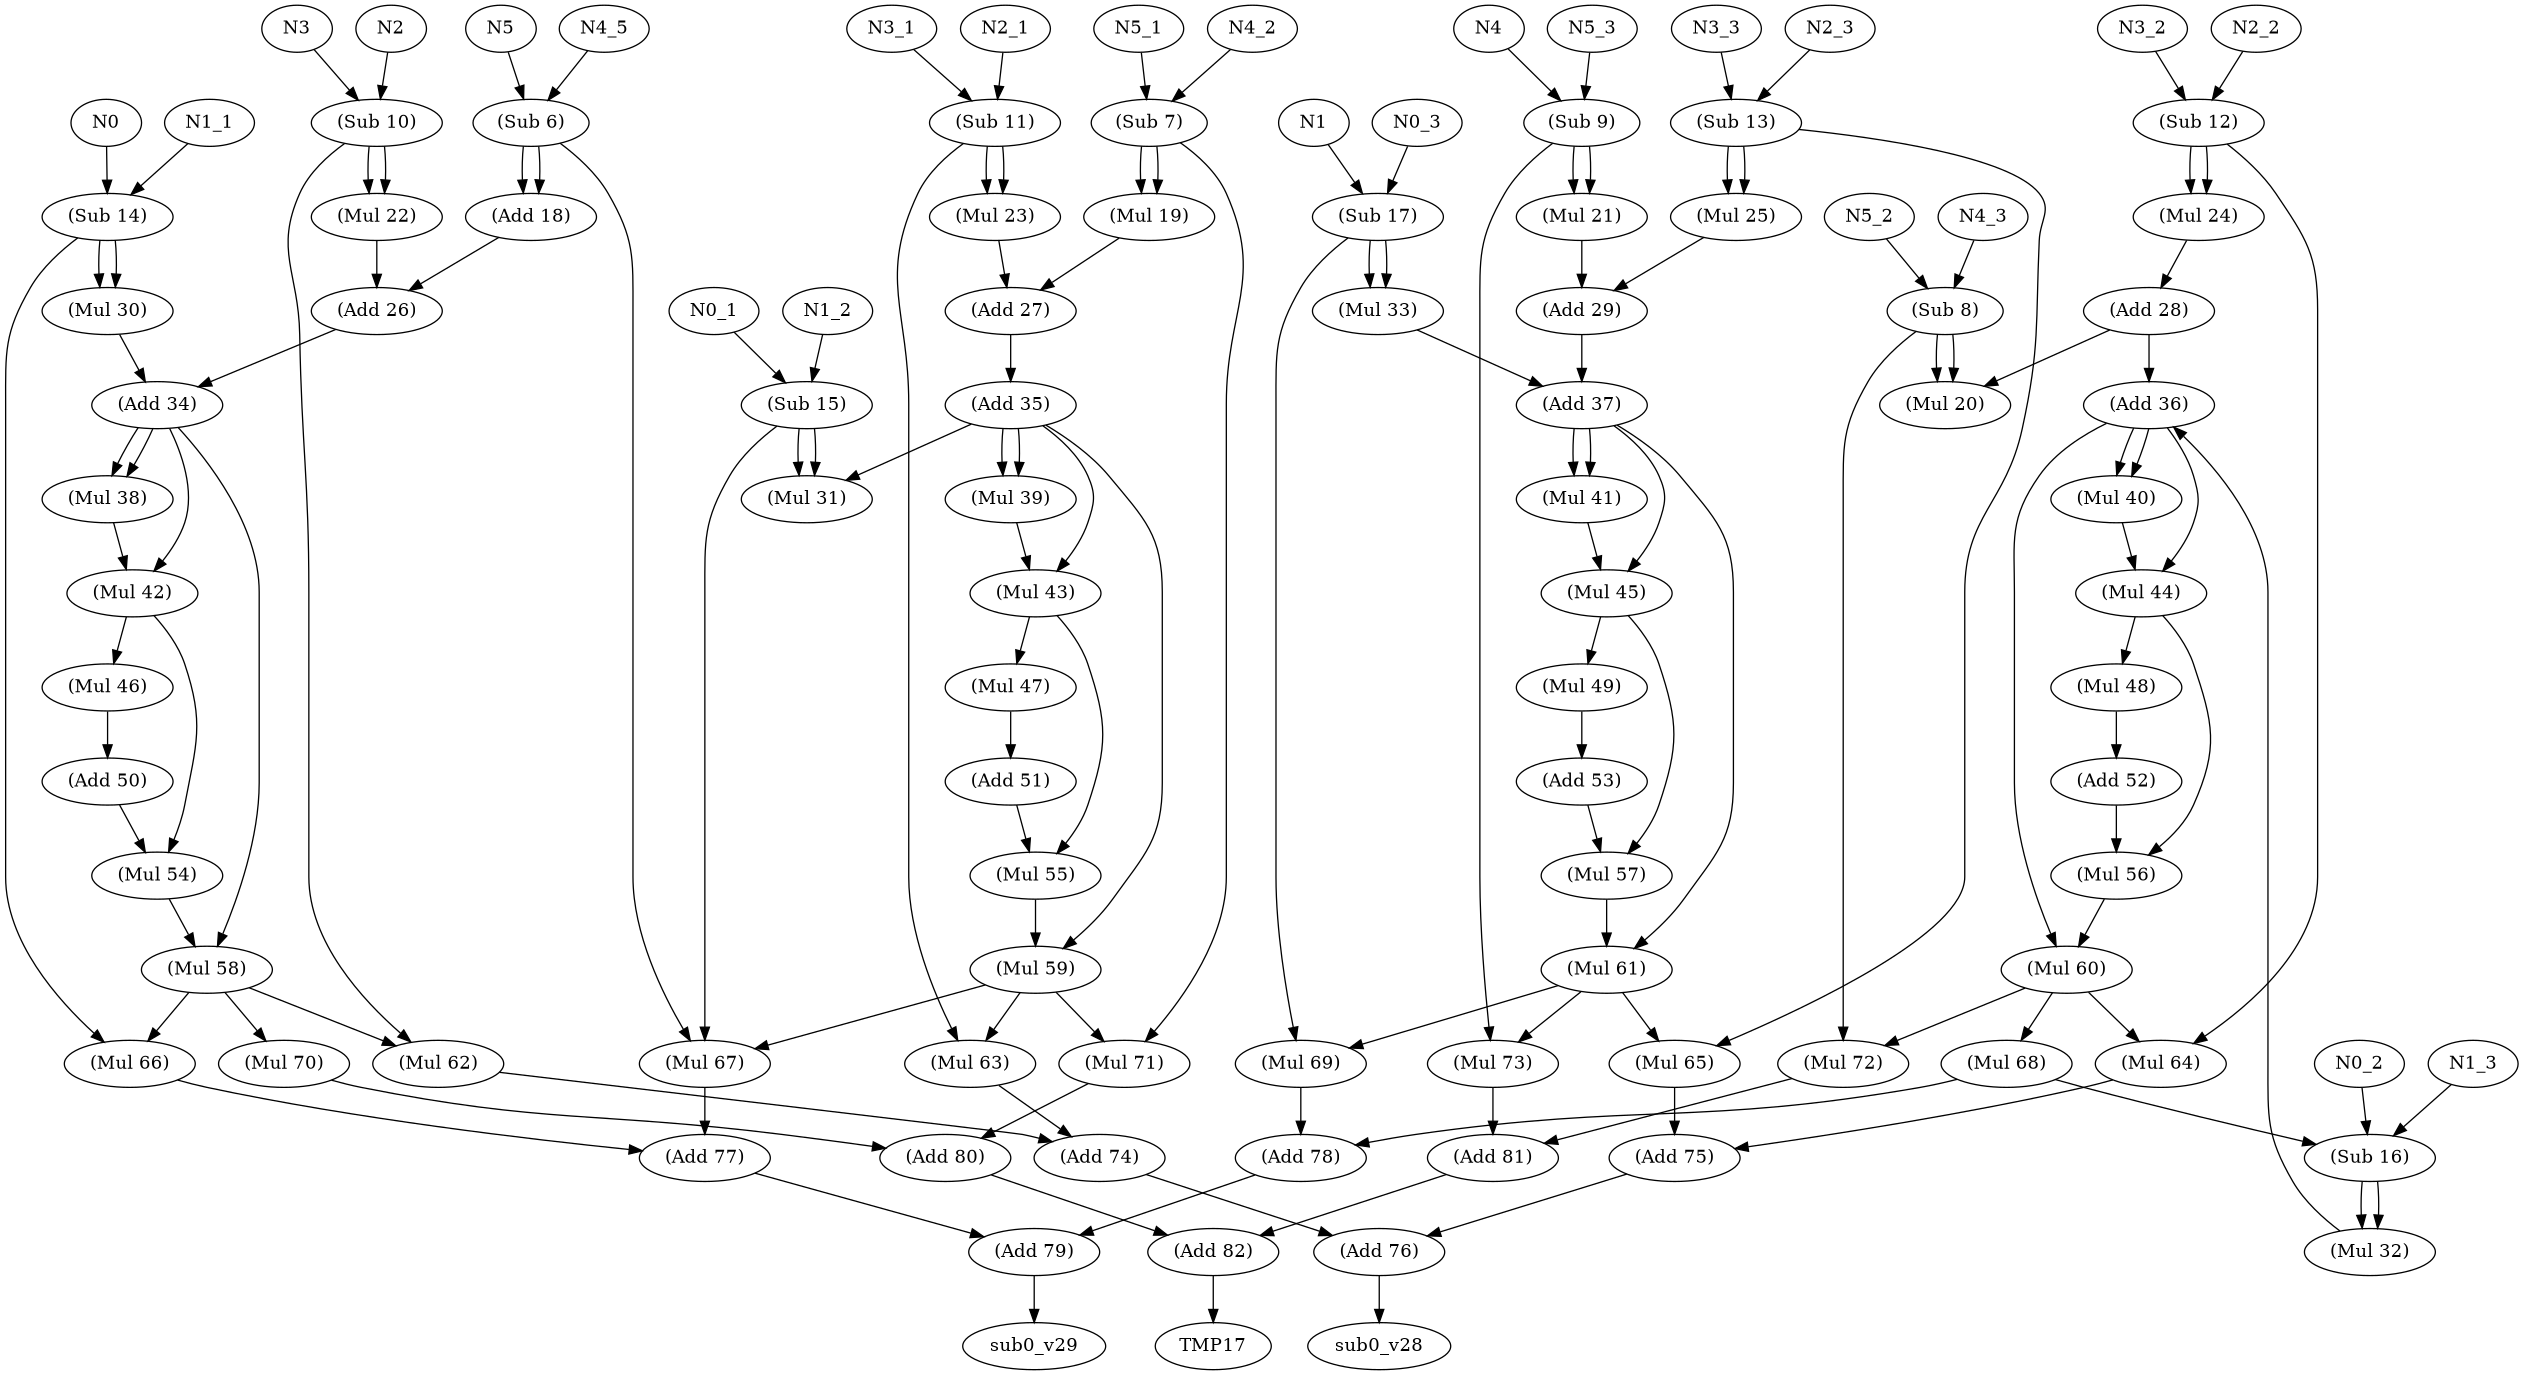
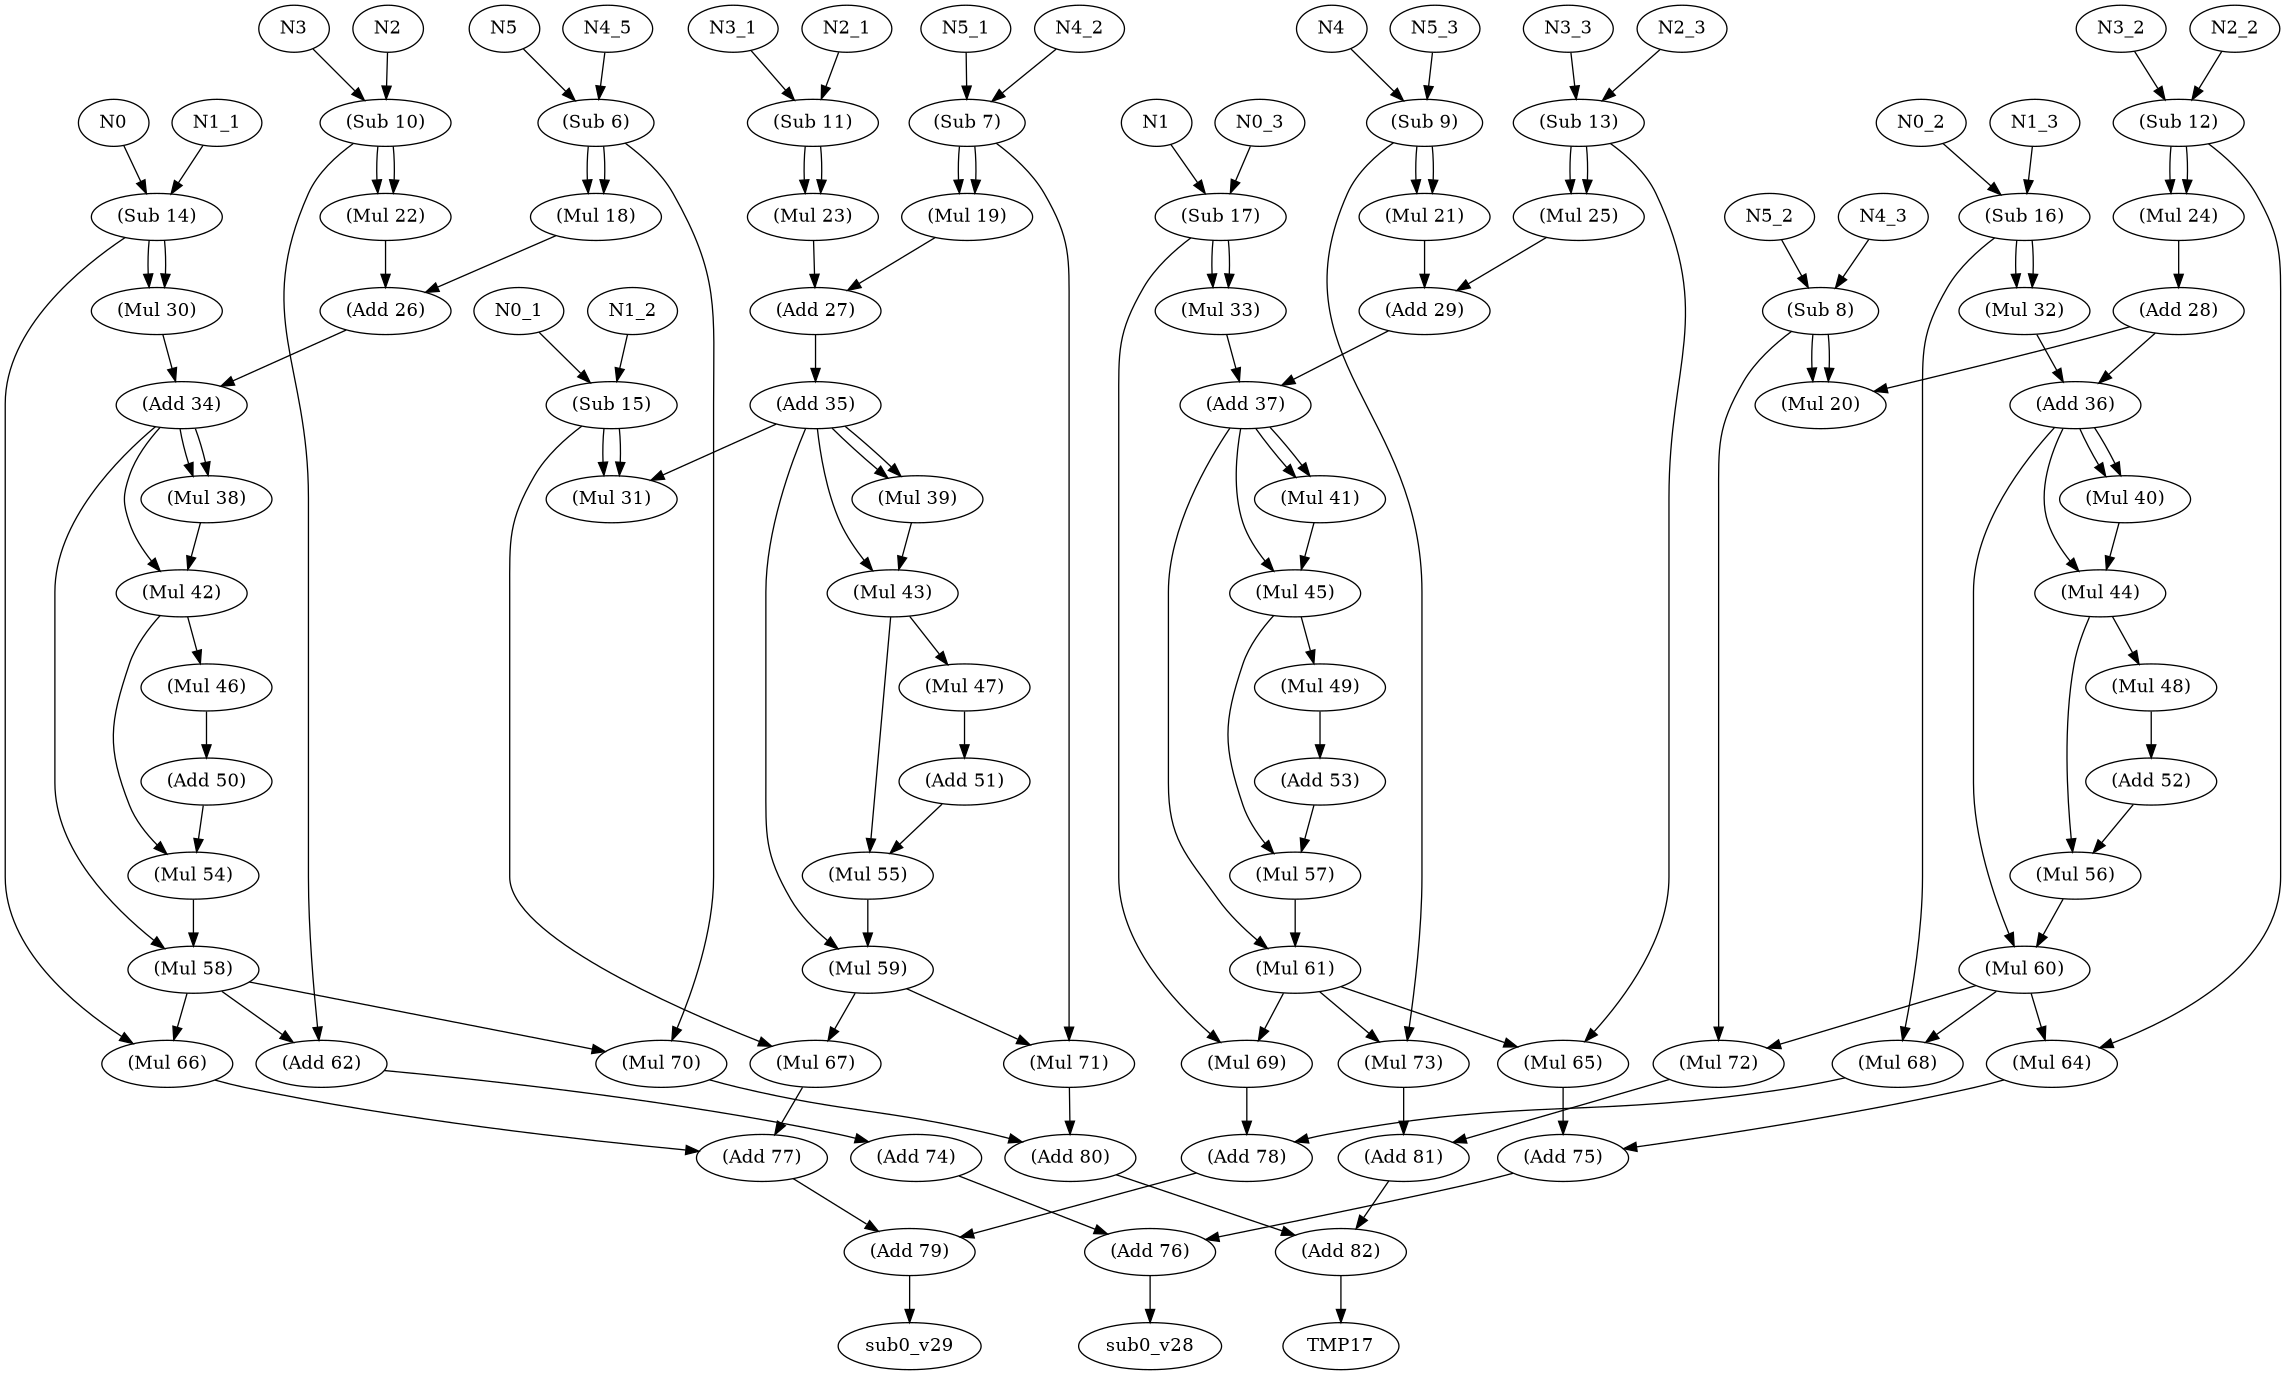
(531, 217) -> (596, 217)
(633, 579) -> (714, 575)
(438, 1064) -> (322, 1064)
(970, 1064) -> none
(2179, 1112) -> (1923, 621)
